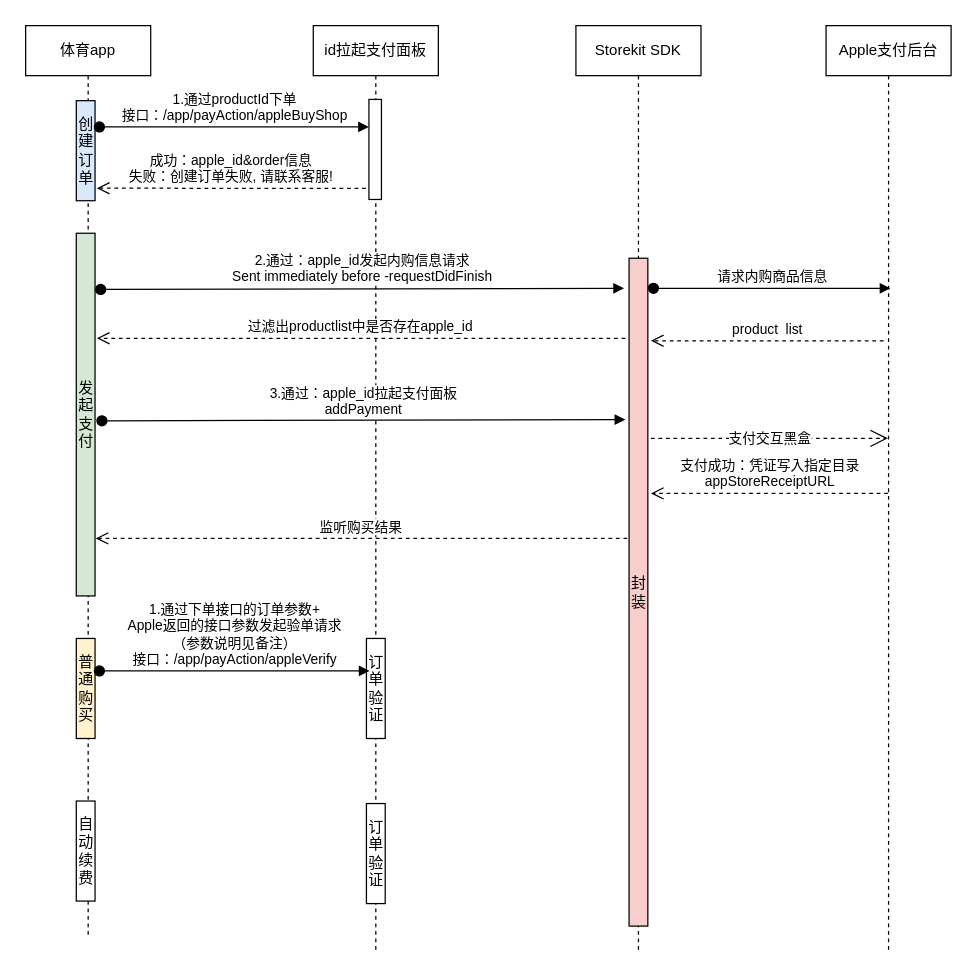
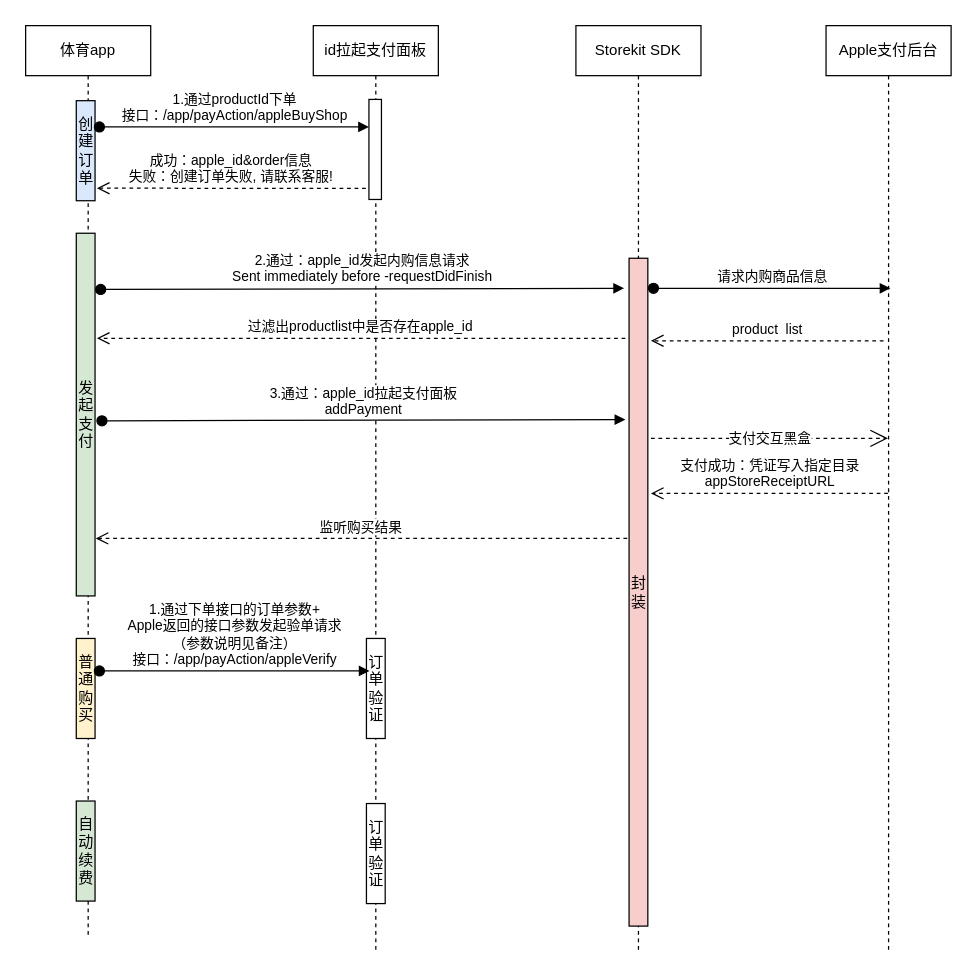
(86, 851) -> (86, 851)
